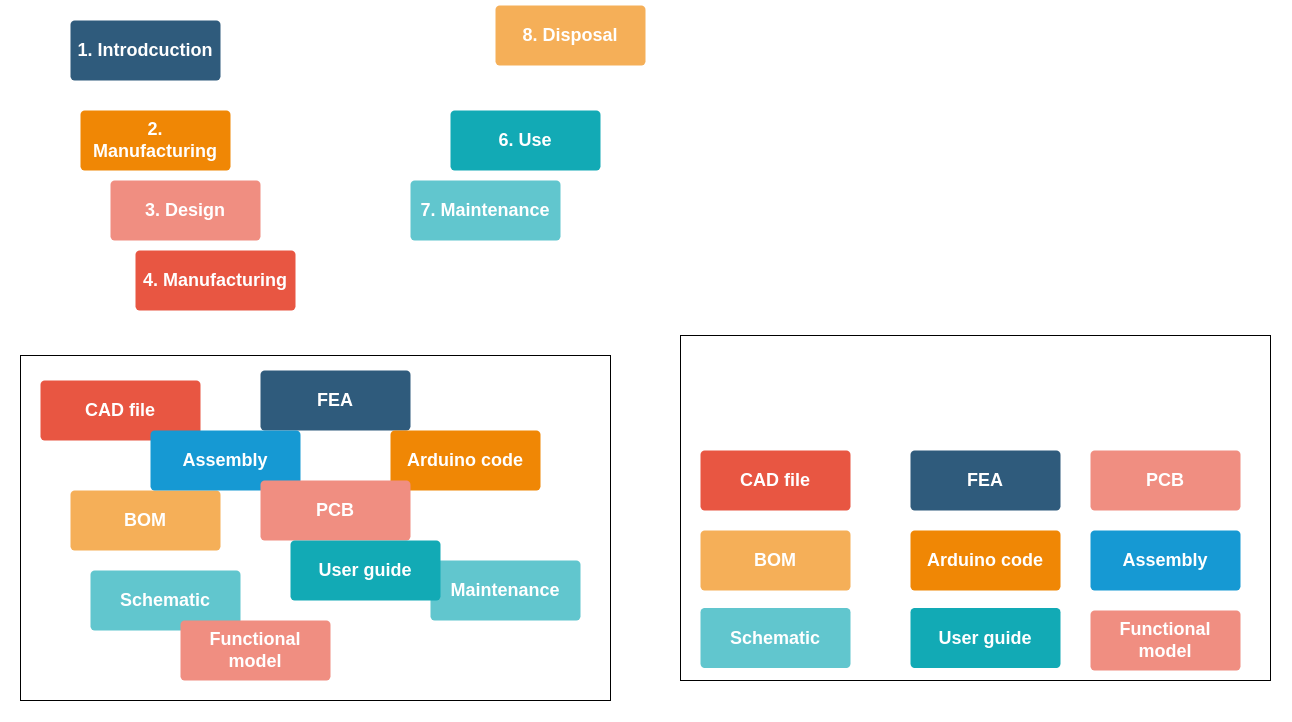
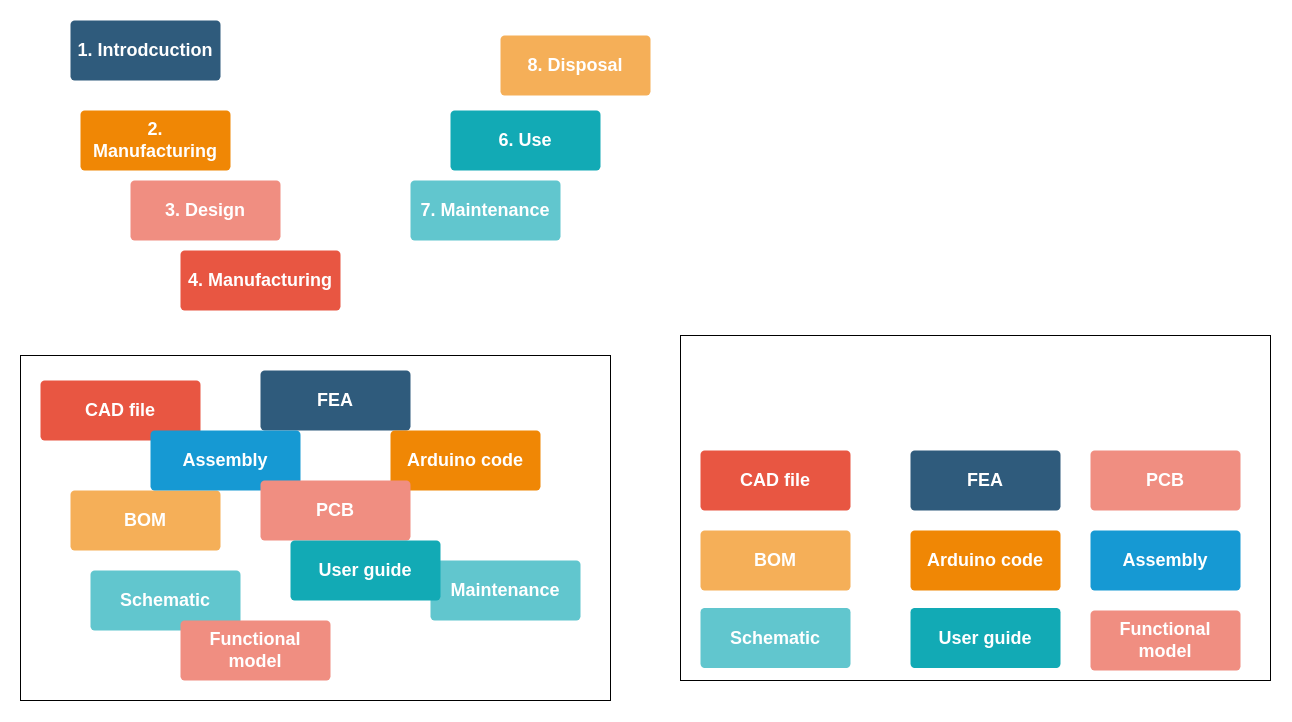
(571, 36) -> (576, 66)
(186, 211) -> (206, 211)
(216, 281) -> (261, 281)
